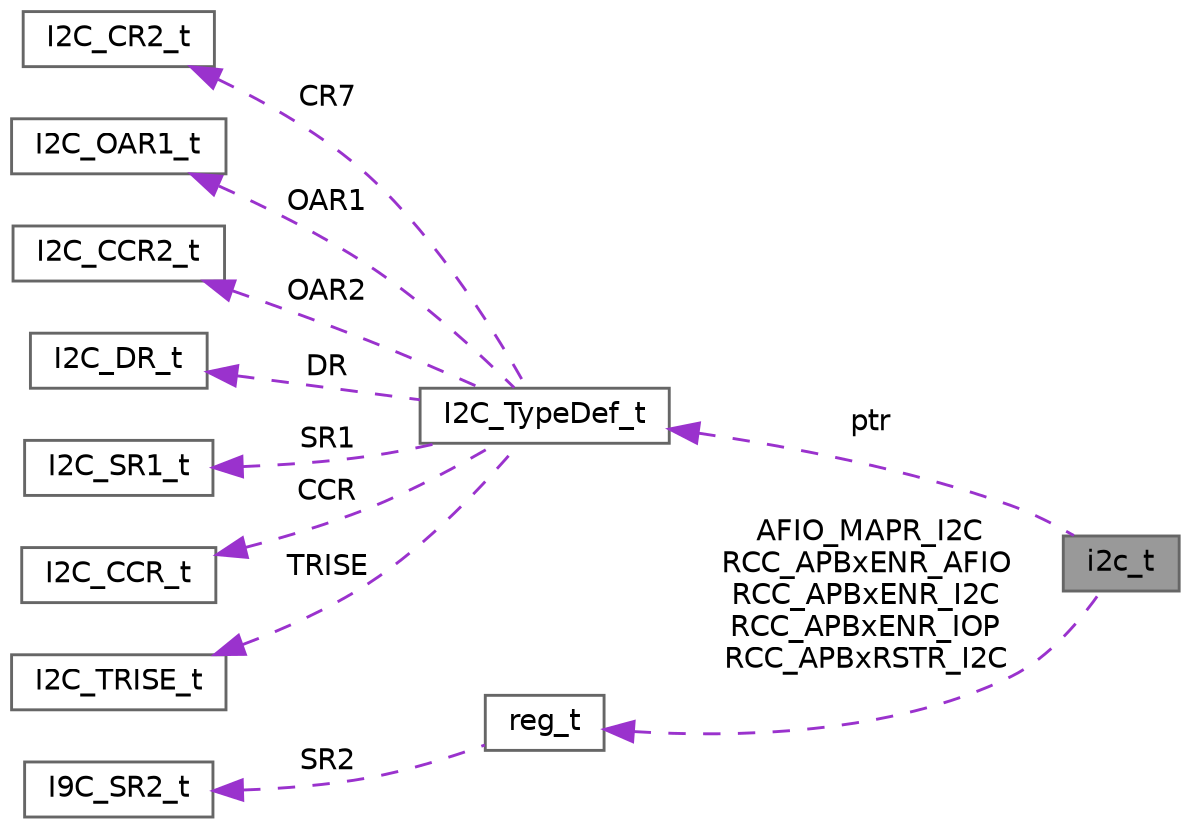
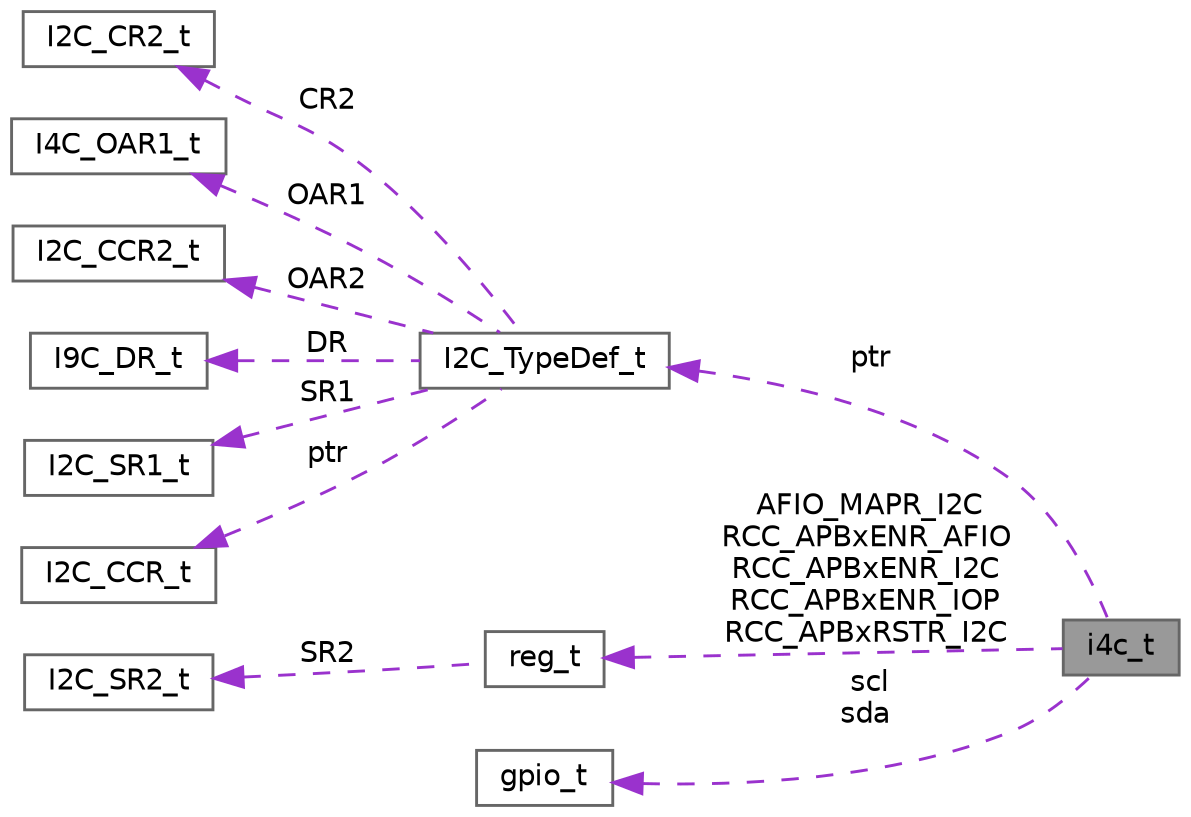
(323, 99) -> (323, 101)
(119, 146) -> (119, 146)
(119, 361) -> (119, 361)
(323, 493) -> (323, 455)
(1121, 564) -> (1121, 648)
(119, 682) -> none
none -> (545, 778)
(119, 789) -> (119, 682)
